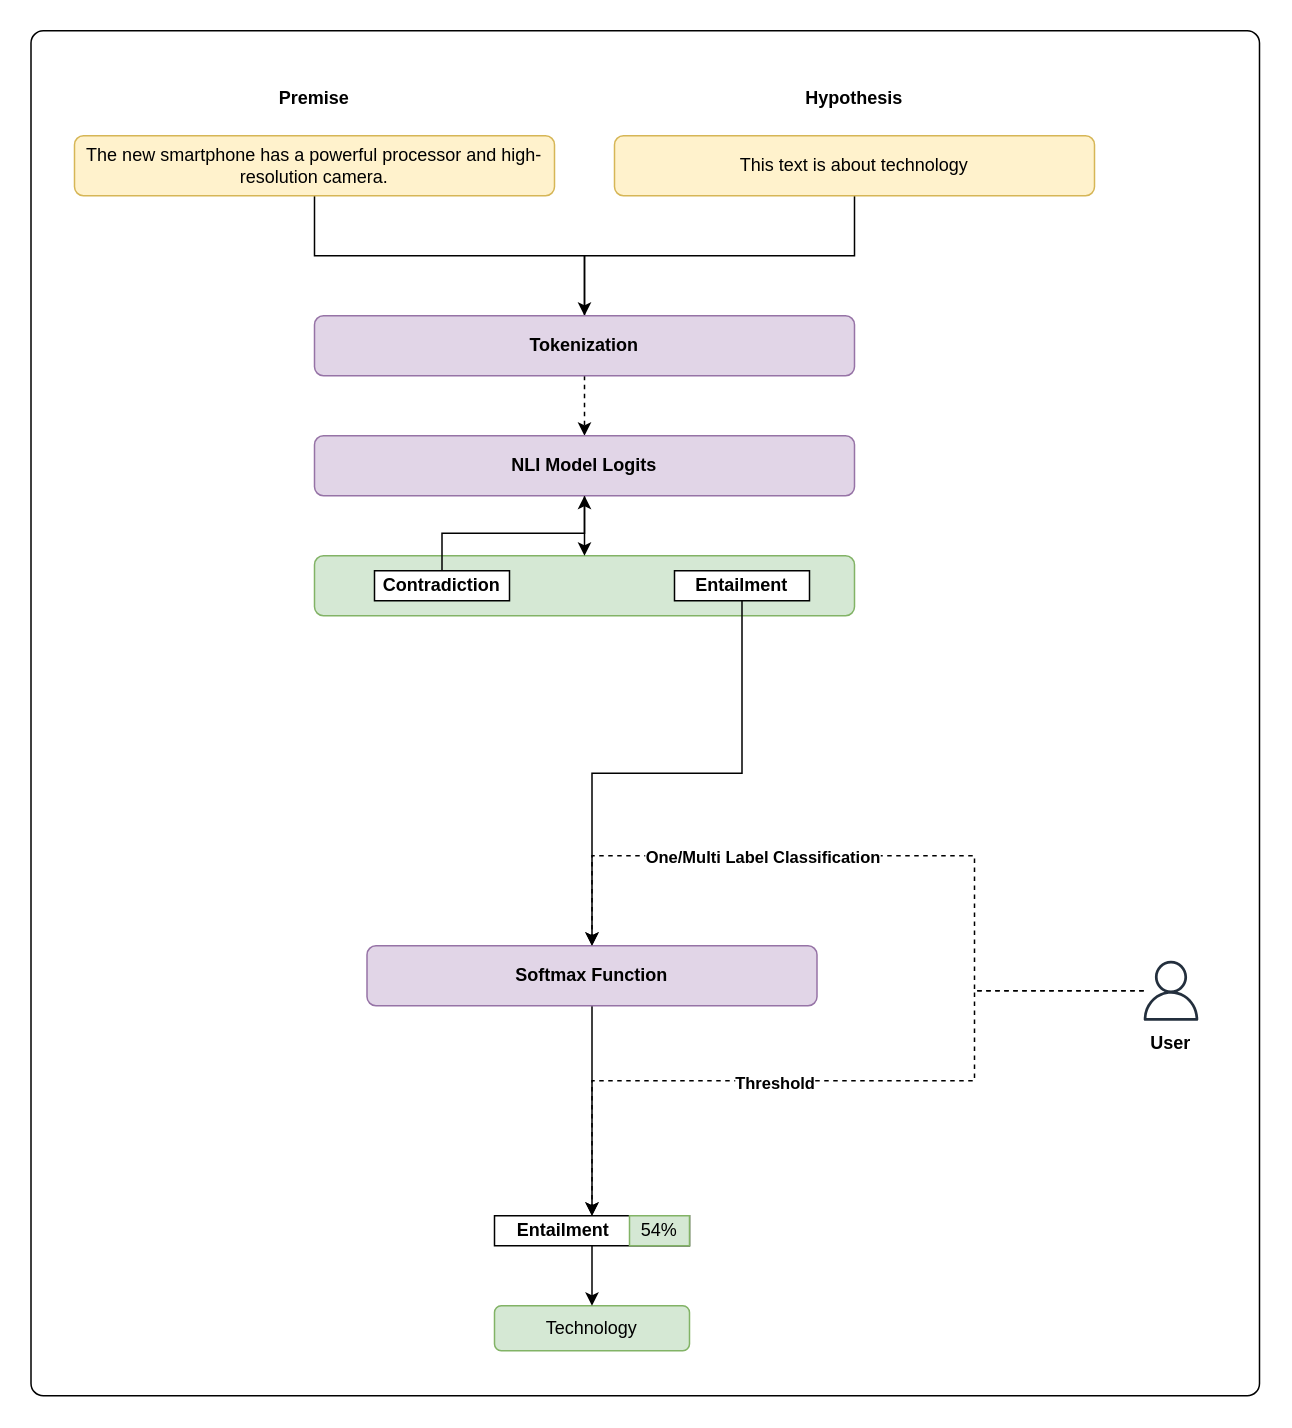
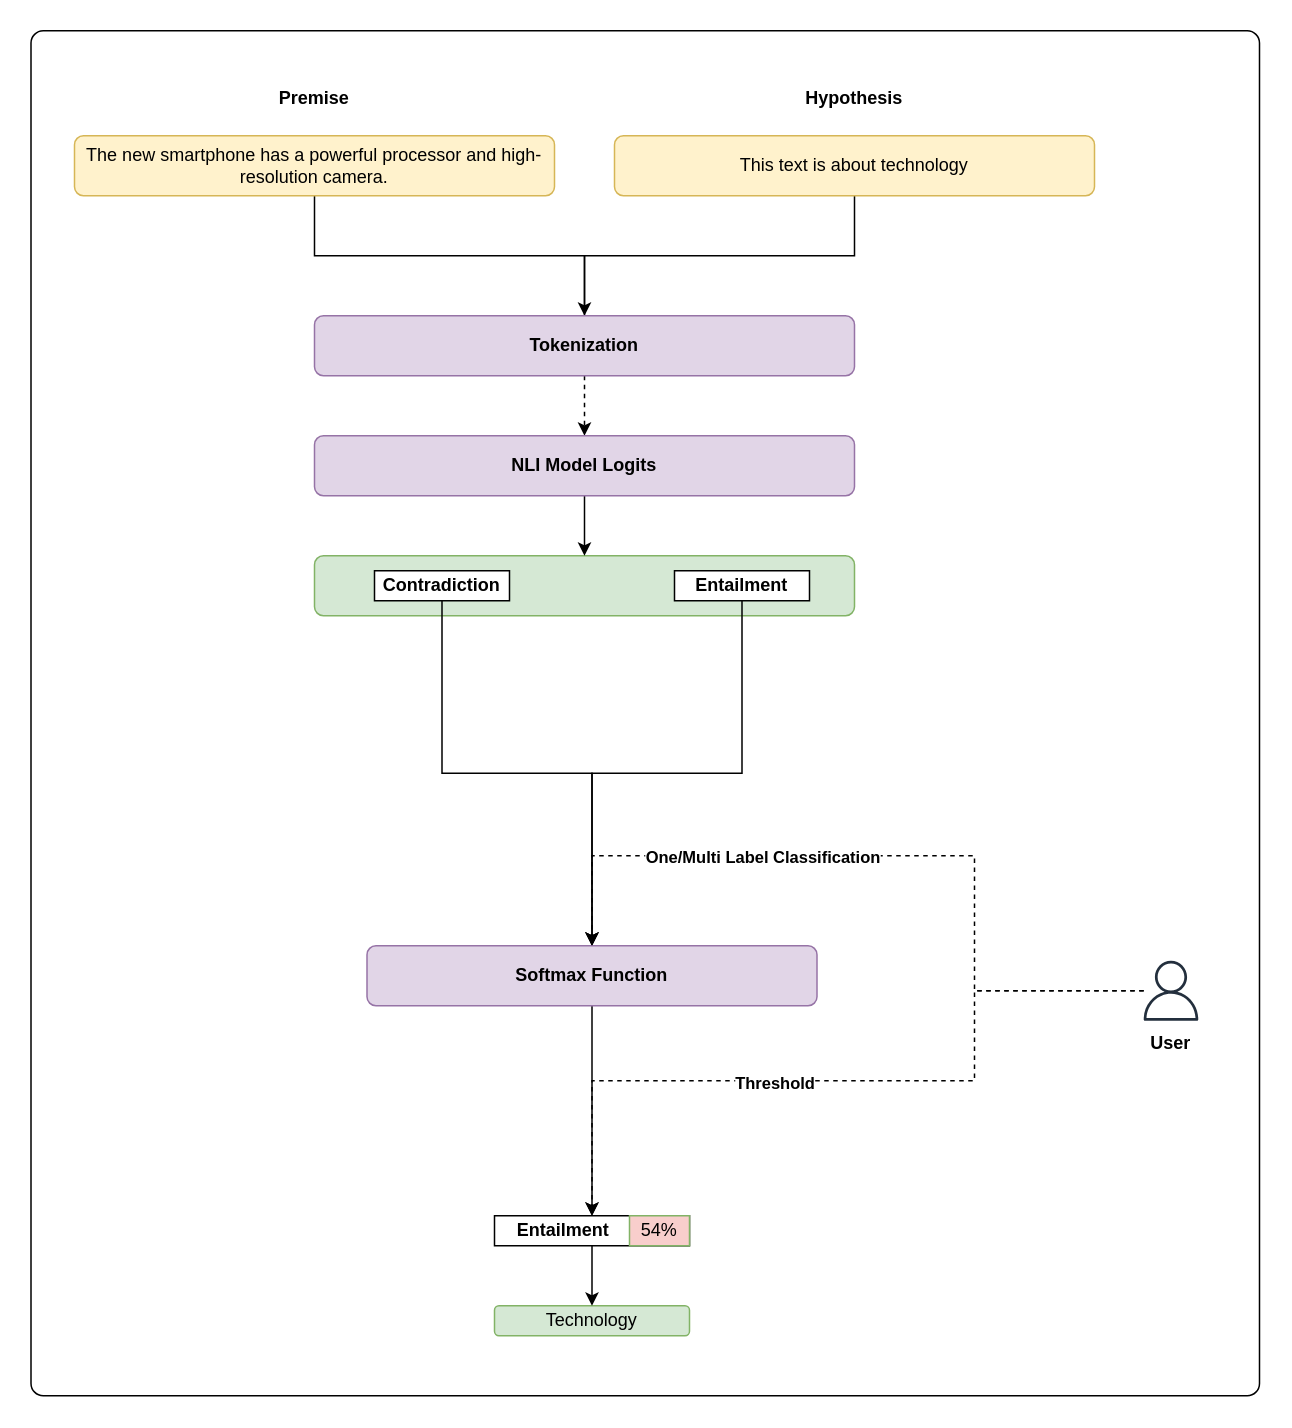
(493, 533) -> (442, 760)
(659, 1231) -> (659, 1231)
(592, 1328) -> (592, 1321)
